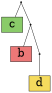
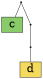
(21, 54) -> none
